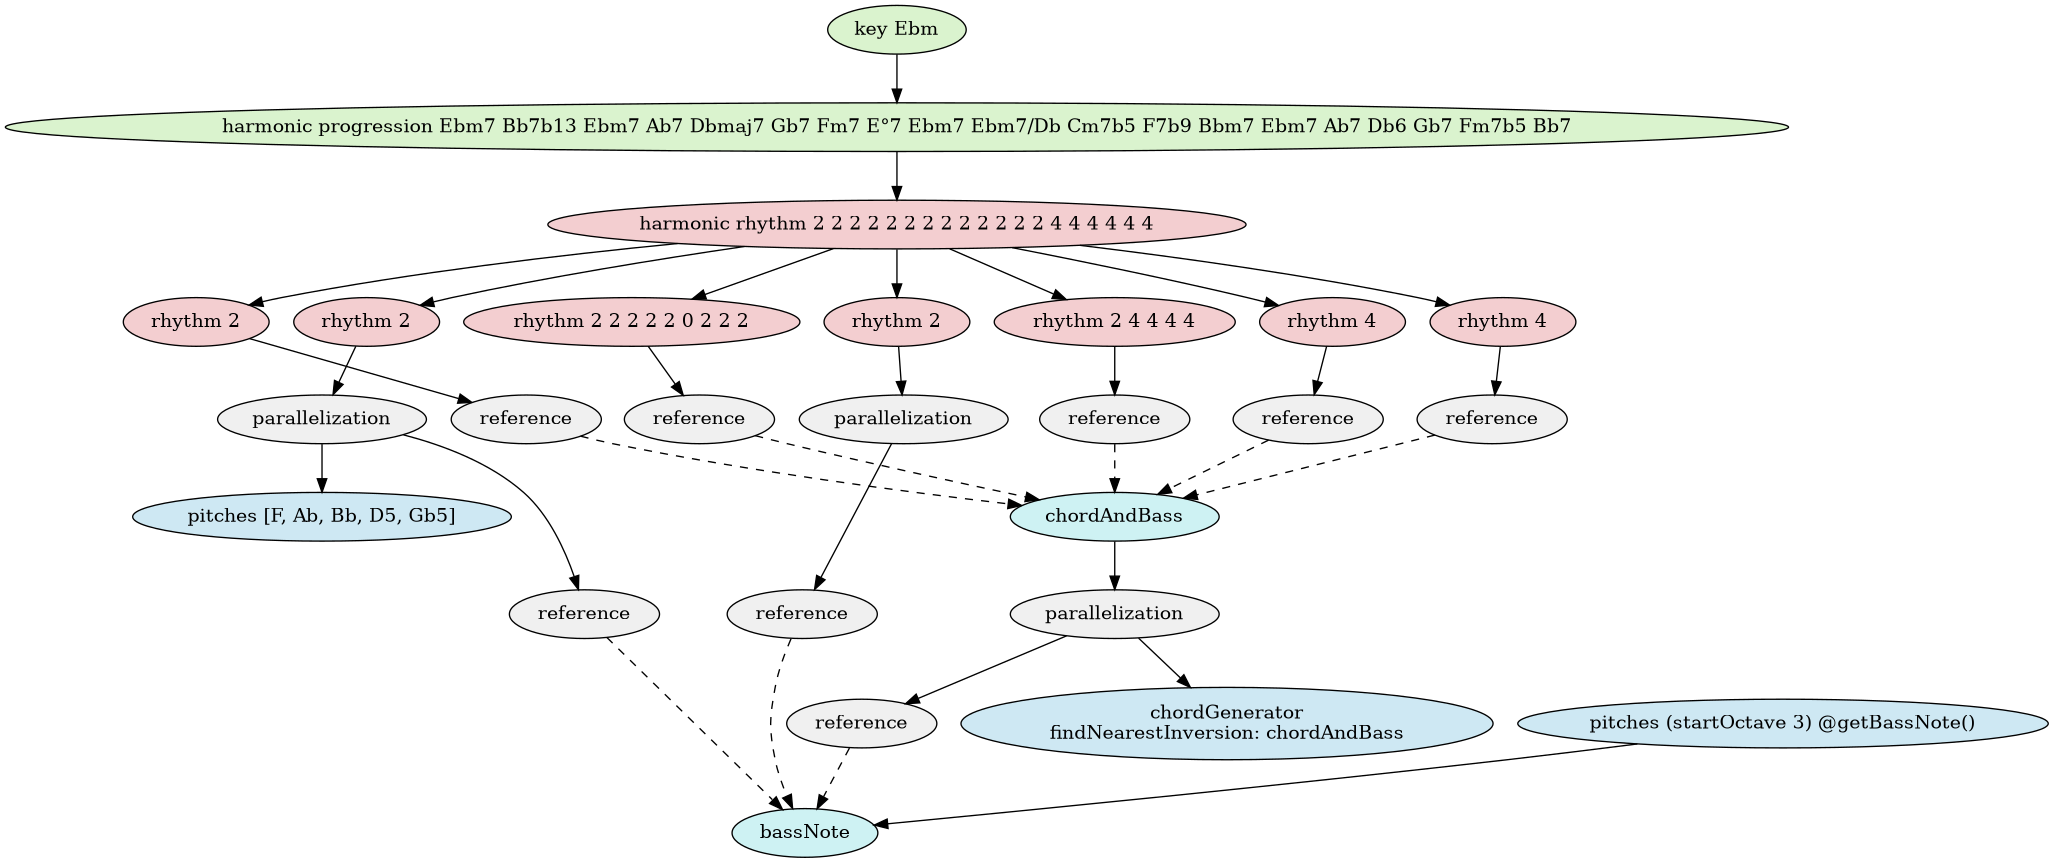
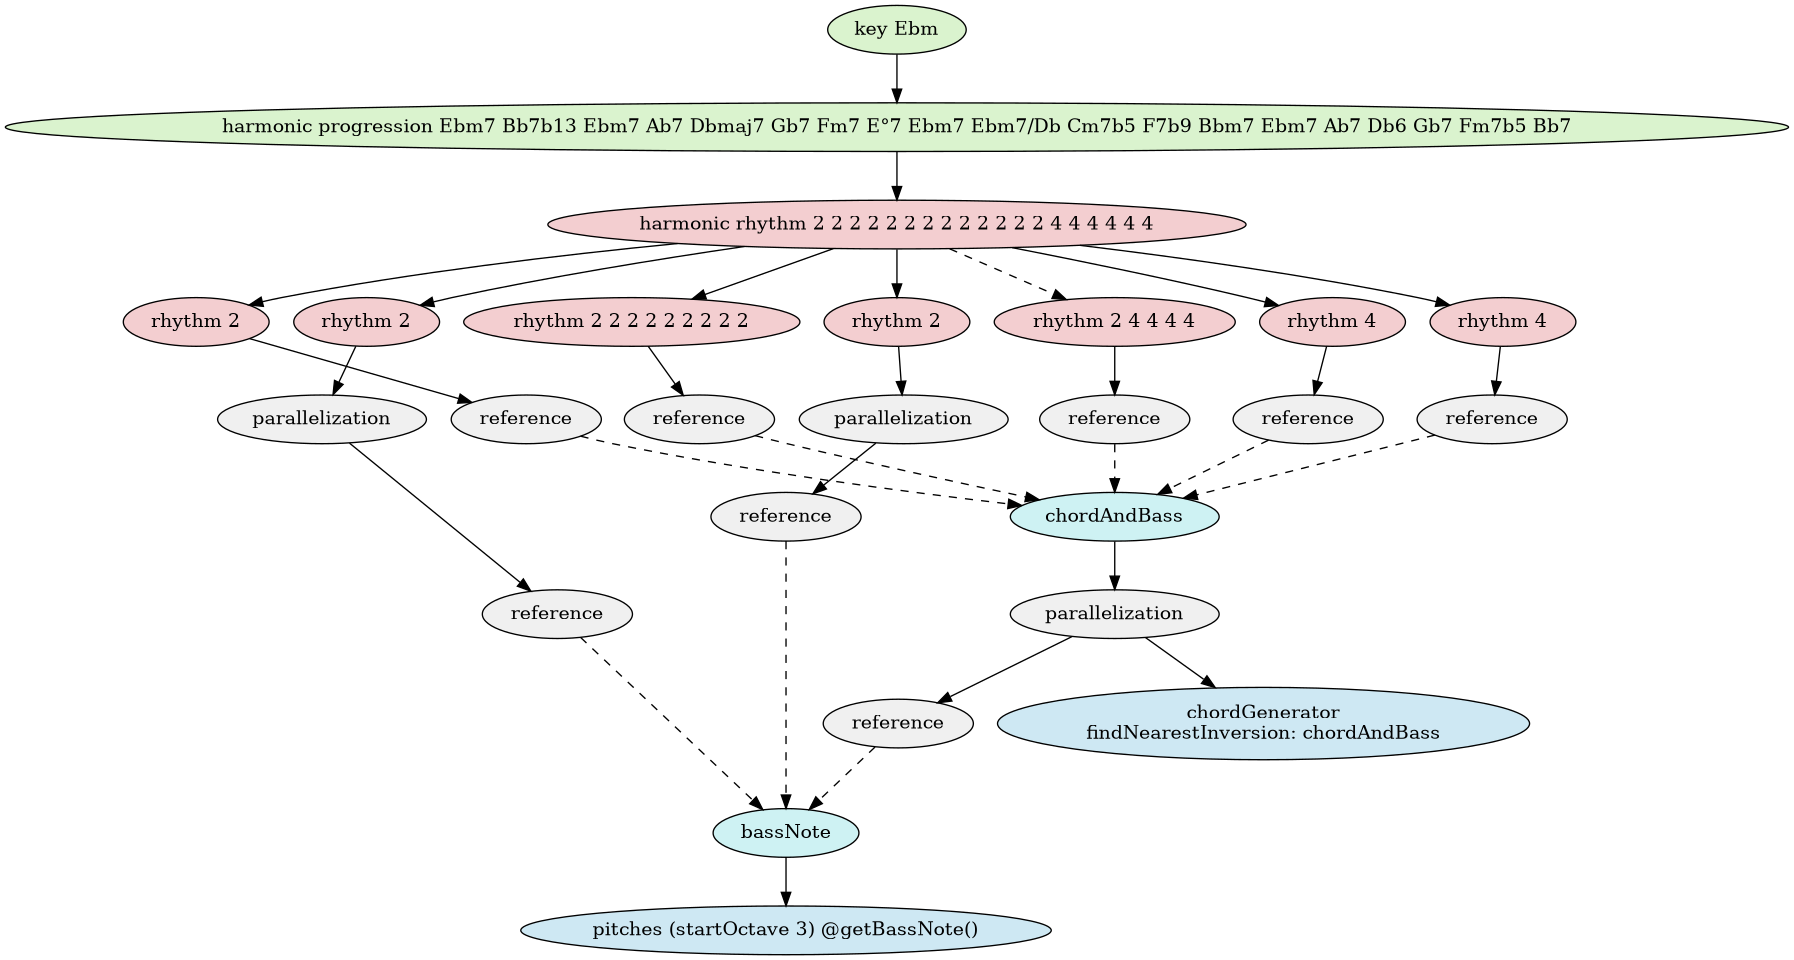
(1002, 271) -> (1002, 271)
(632, 322) -> (632, 322)
(322, 517) -> none
(1263, 786) -> (786, 875)
